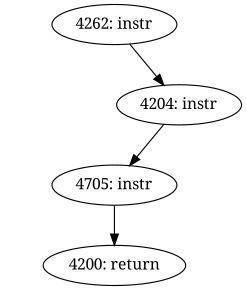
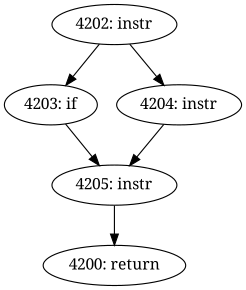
(114, 25) -> (114, 25)
none -> (51, 105)
(114, 185) -> (114, 185)
